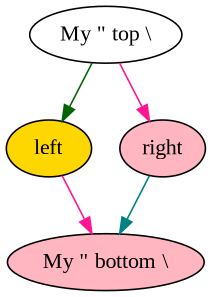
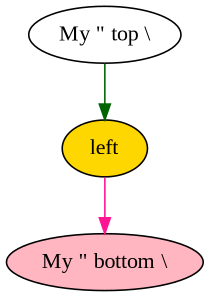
(163, 148) -> none
